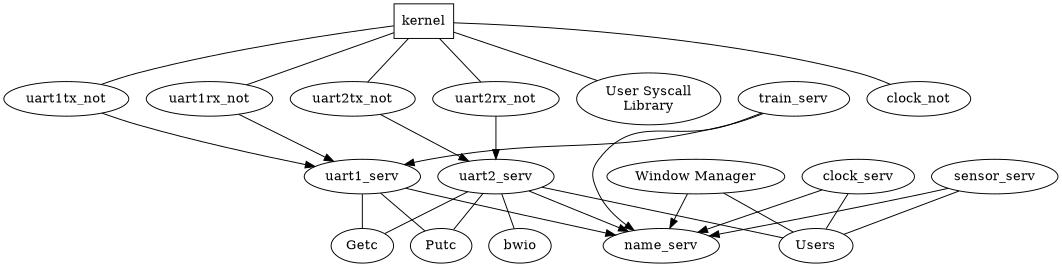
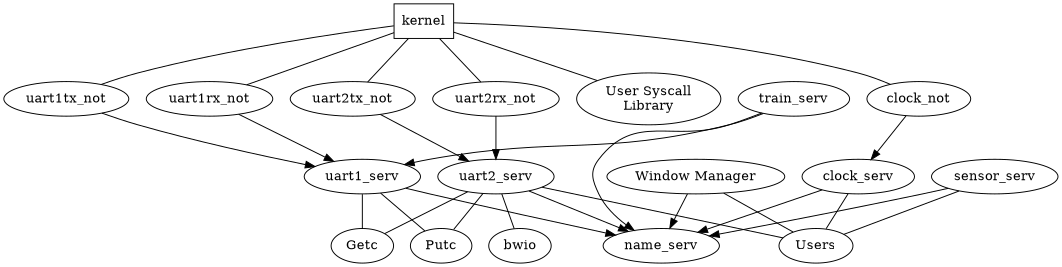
none -> (892, 134)
